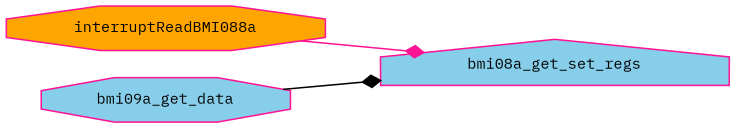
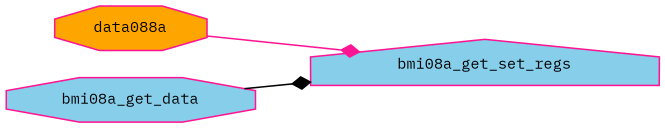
(166, 28) -> (131, 28)
(166, 100) -> (131, 100)
